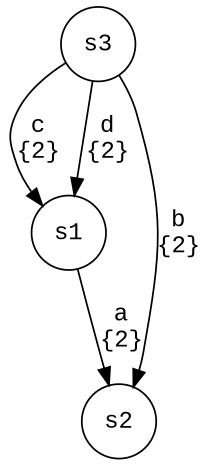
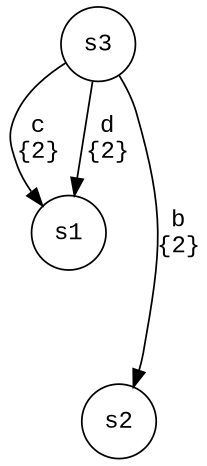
(91, 319) -> none
